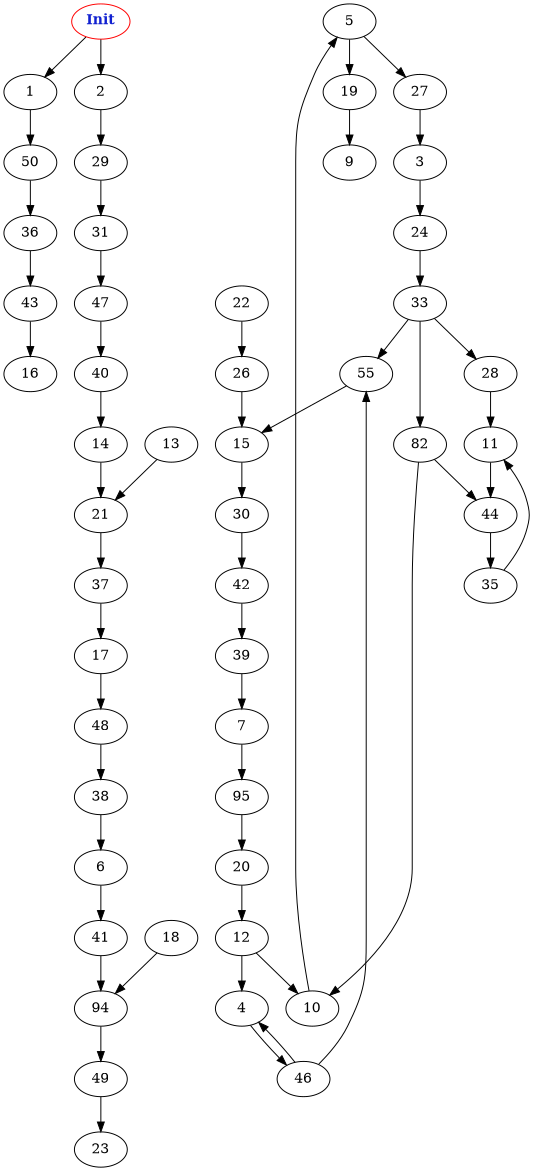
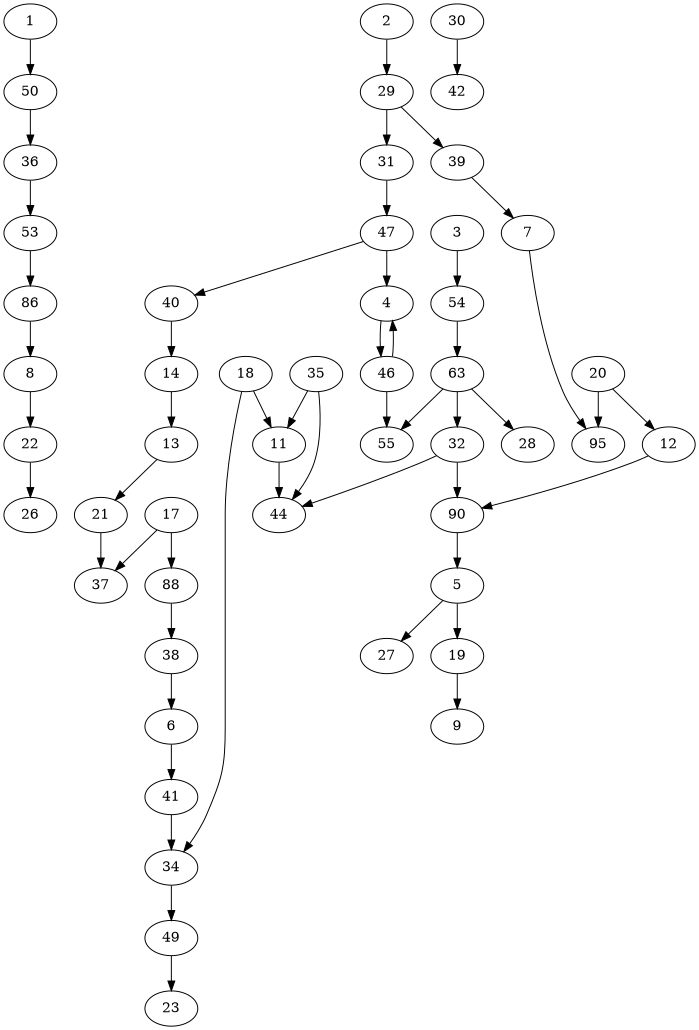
(101, 22) -> none
(420, 122) -> none
(420, 233) -> (457, 304)
(30, 304) -> (30, 233)
(420, 304) -> (457, 374)
none -> (30, 374)
(30, 374) -> (30, 304)
(491, 404) -> (260, 405)
(242, 445) -> none
(420, 445) -> (457, 445)
(101, 475) -> (171, 404)
(491, 545) -> (318, 444)
(101, 616) -> (140, 547)
(242, 616) -> (418, 124)
(101, 727) -> (171, 586)
(242, 827) -> (598, 404)
(242, 968) -> (387, 263)
(101, 1009) -> (171, 868)
(312, 1009) -> (457, 515)
